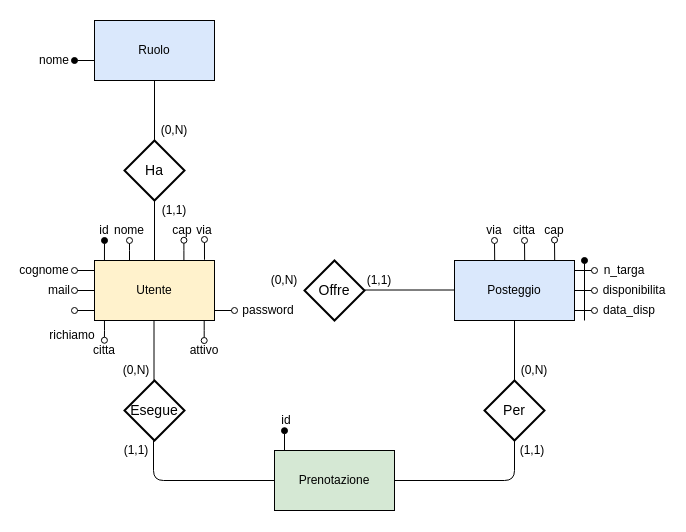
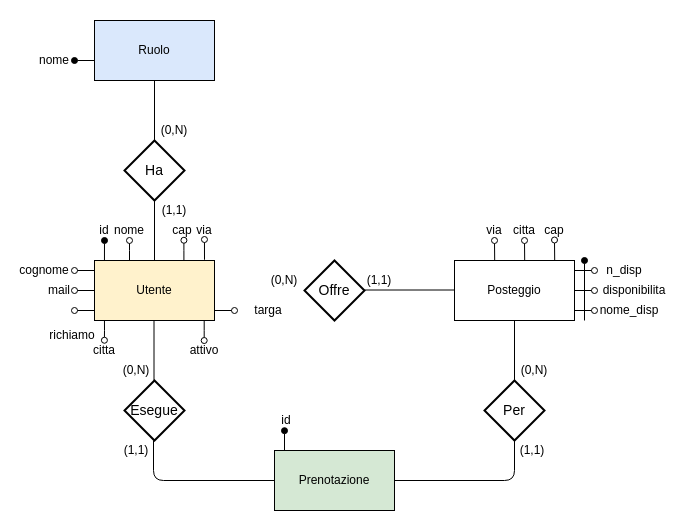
(625, 271) -> (625, 271)
(515, 291) -> (515, 291)
(269, 311) -> (269, 311)
(630, 311) -> (630, 311)
